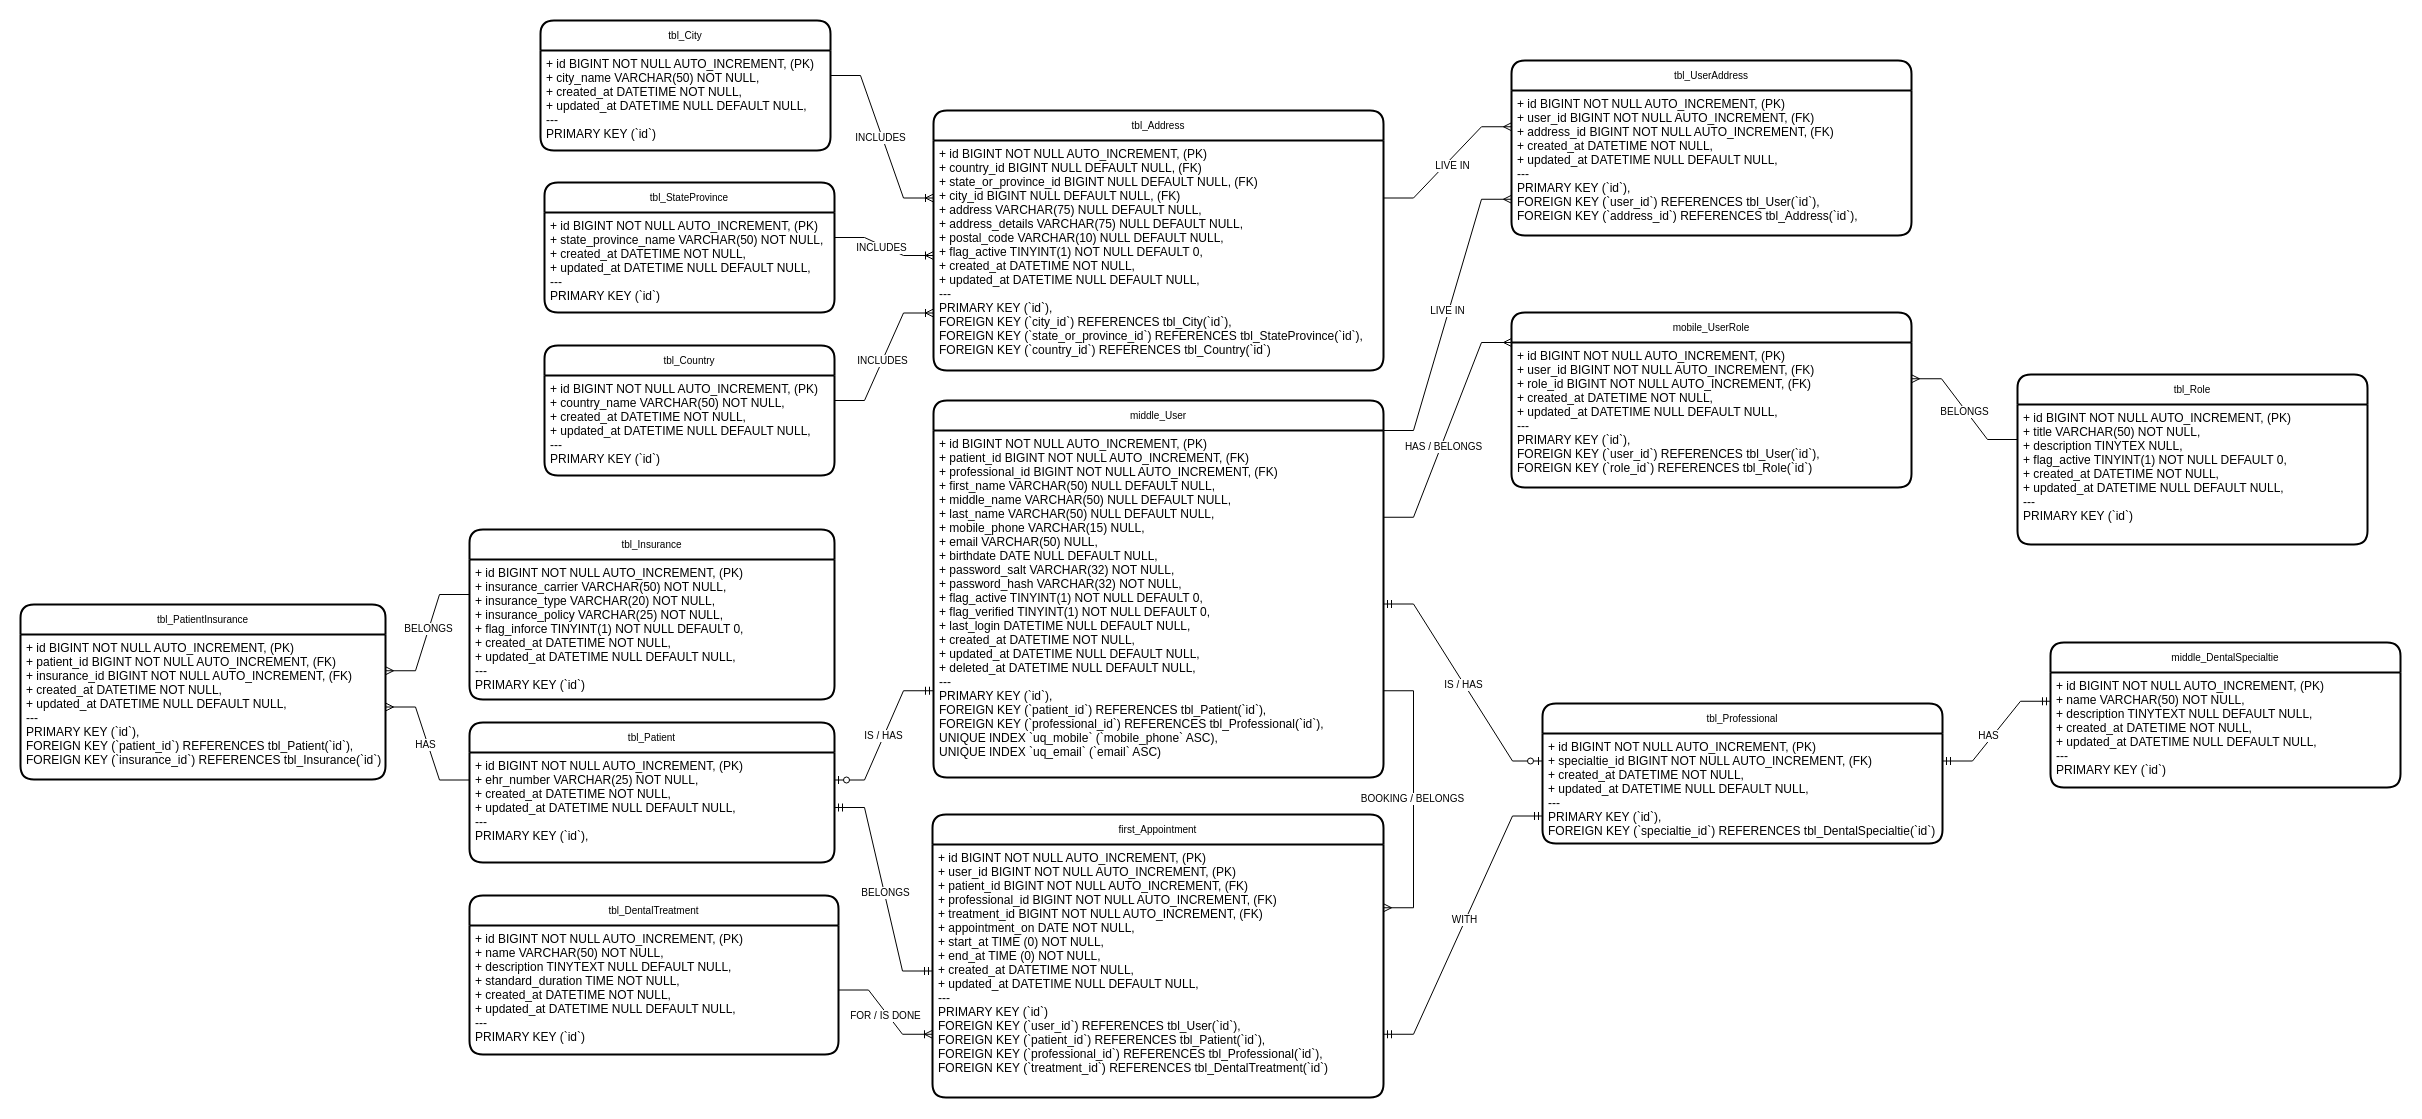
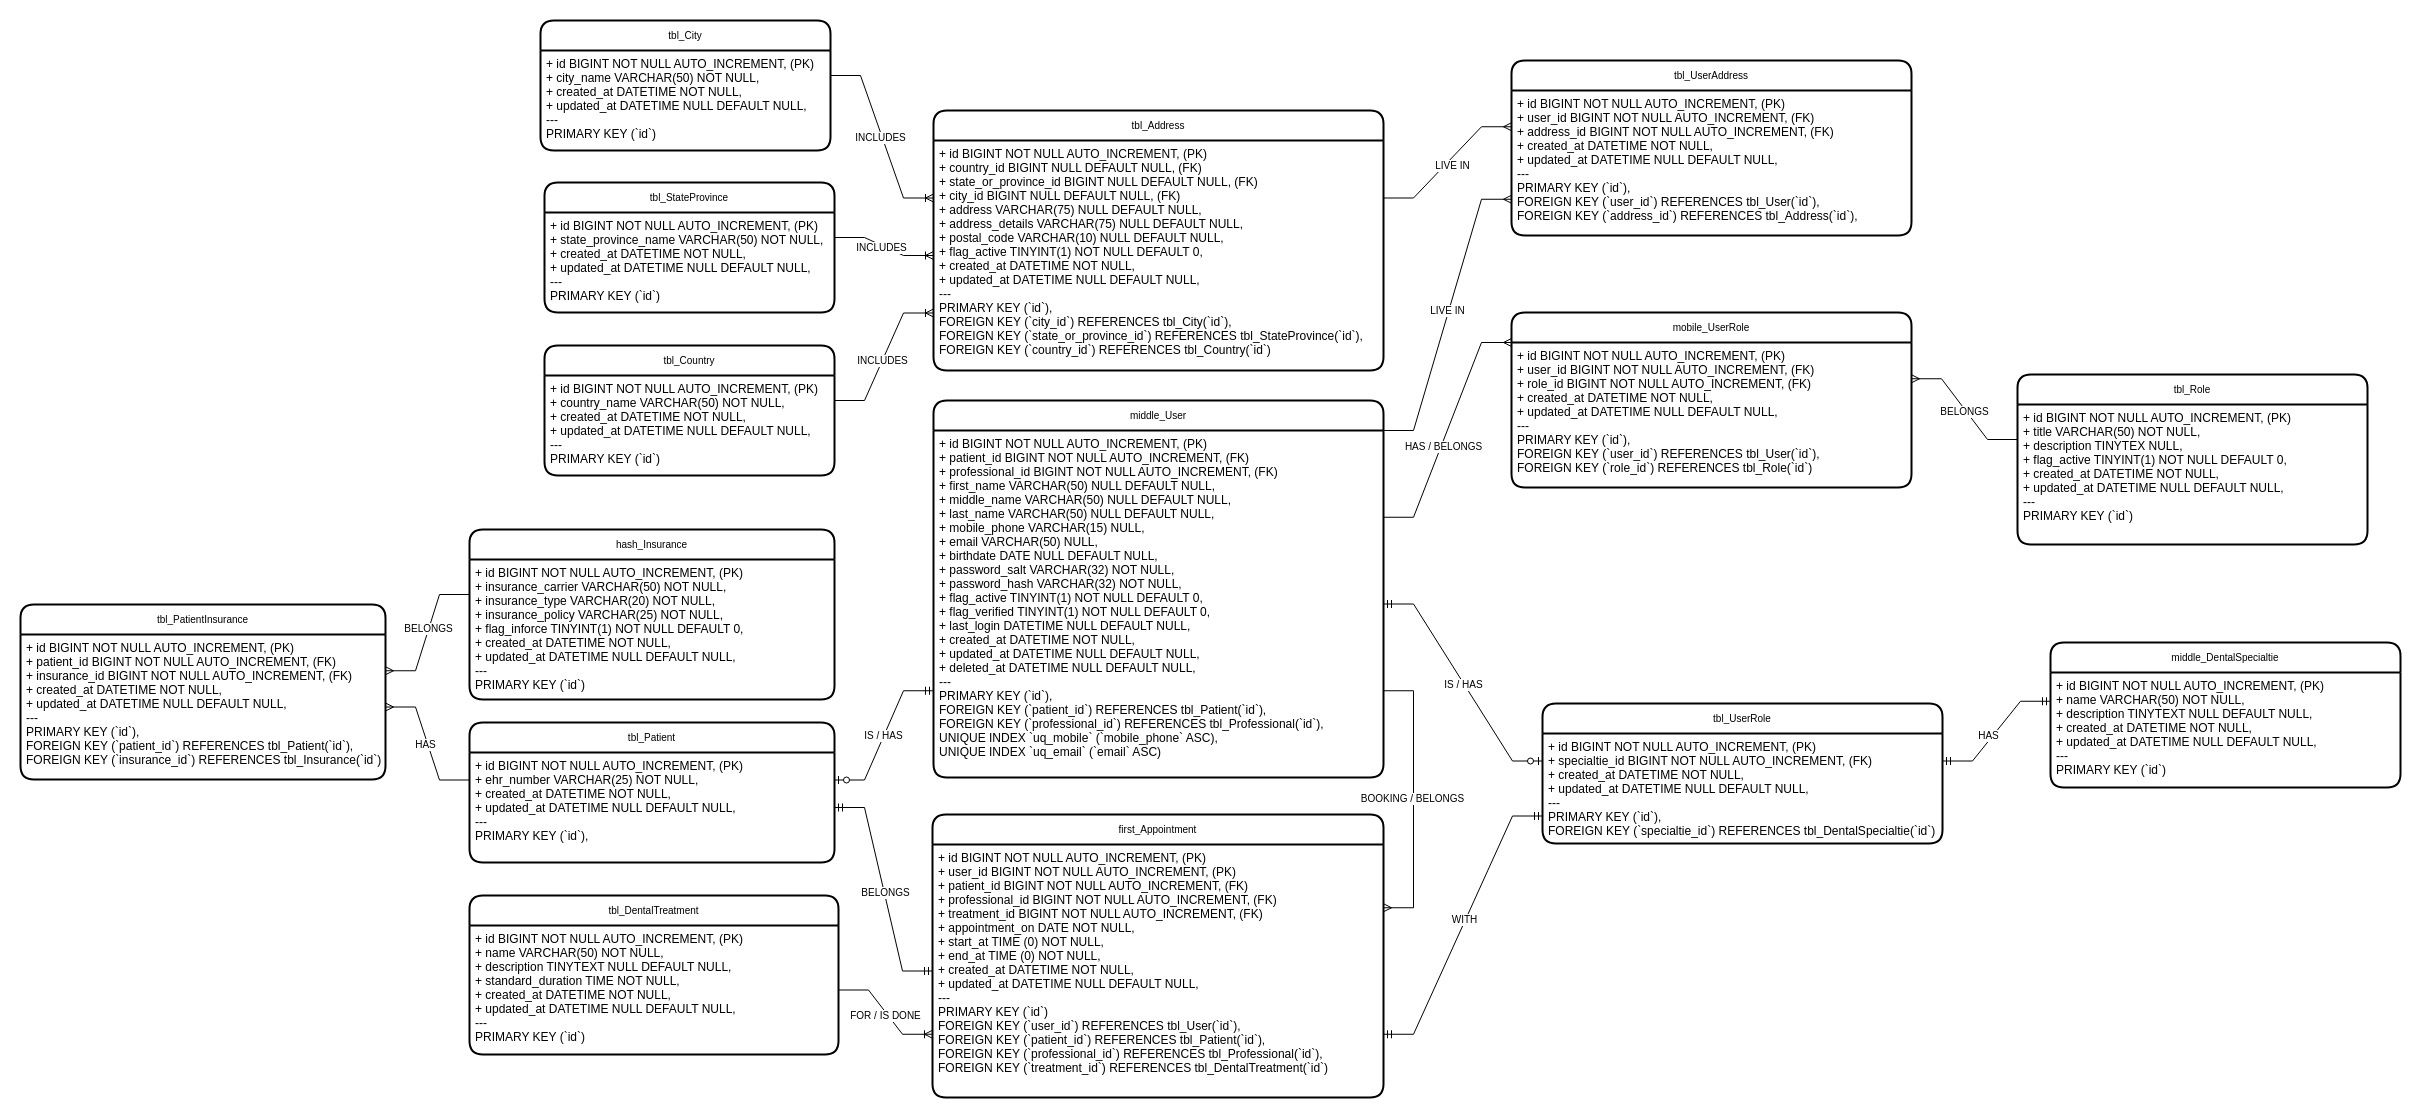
(652, 545) -> (652, 545)
(1742, 719) -> (1742, 719)
